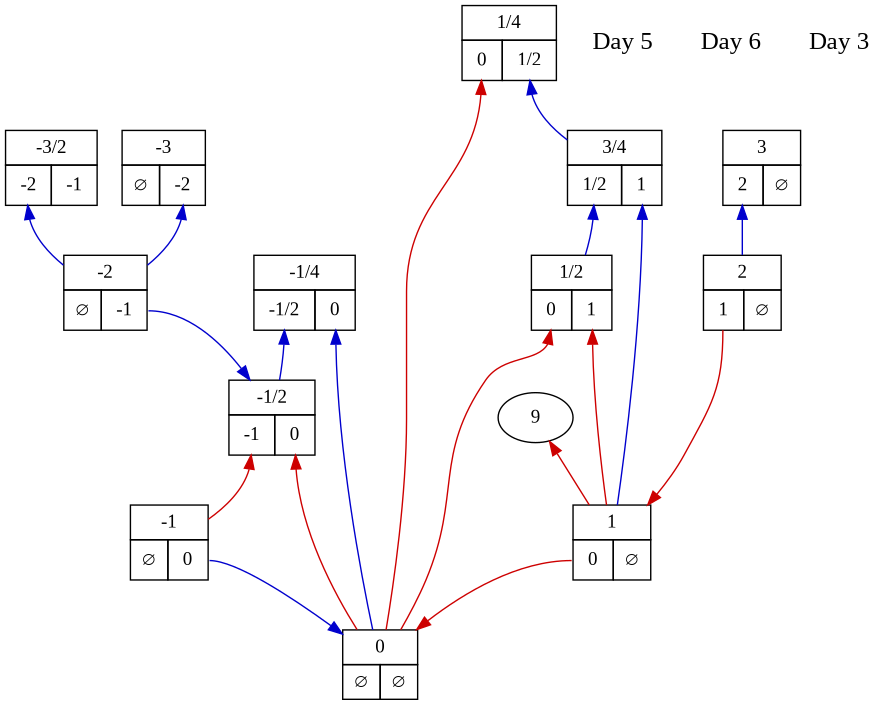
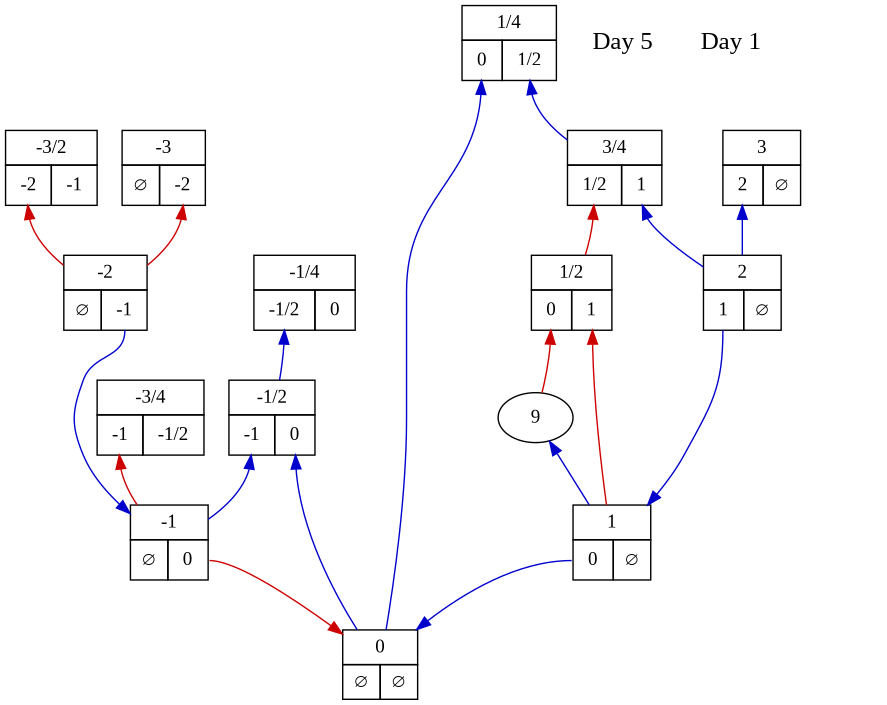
(731, 43) -> (731, 43)
(839, 43) -> none
(590, 237) -> (590, 237)
(43, 245) -> (43, 245)
(168, 245) -> (168, 245)
(201, 329) -> (75, 414)
(407, 354) -> (407, 354)
(634, 363) -> (673, 245)
none -> (150, 418)
(704, 418) -> (704, 418)
(451, 469) -> (547, 369)
(573, 479) -> (573, 479)
(348, 488) -> none
(233, 498) -> (233, 498)
(317, 553) -> (317, 553)
(495, 579) -> (495, 579)
(273, 587) -> (273, 587)
